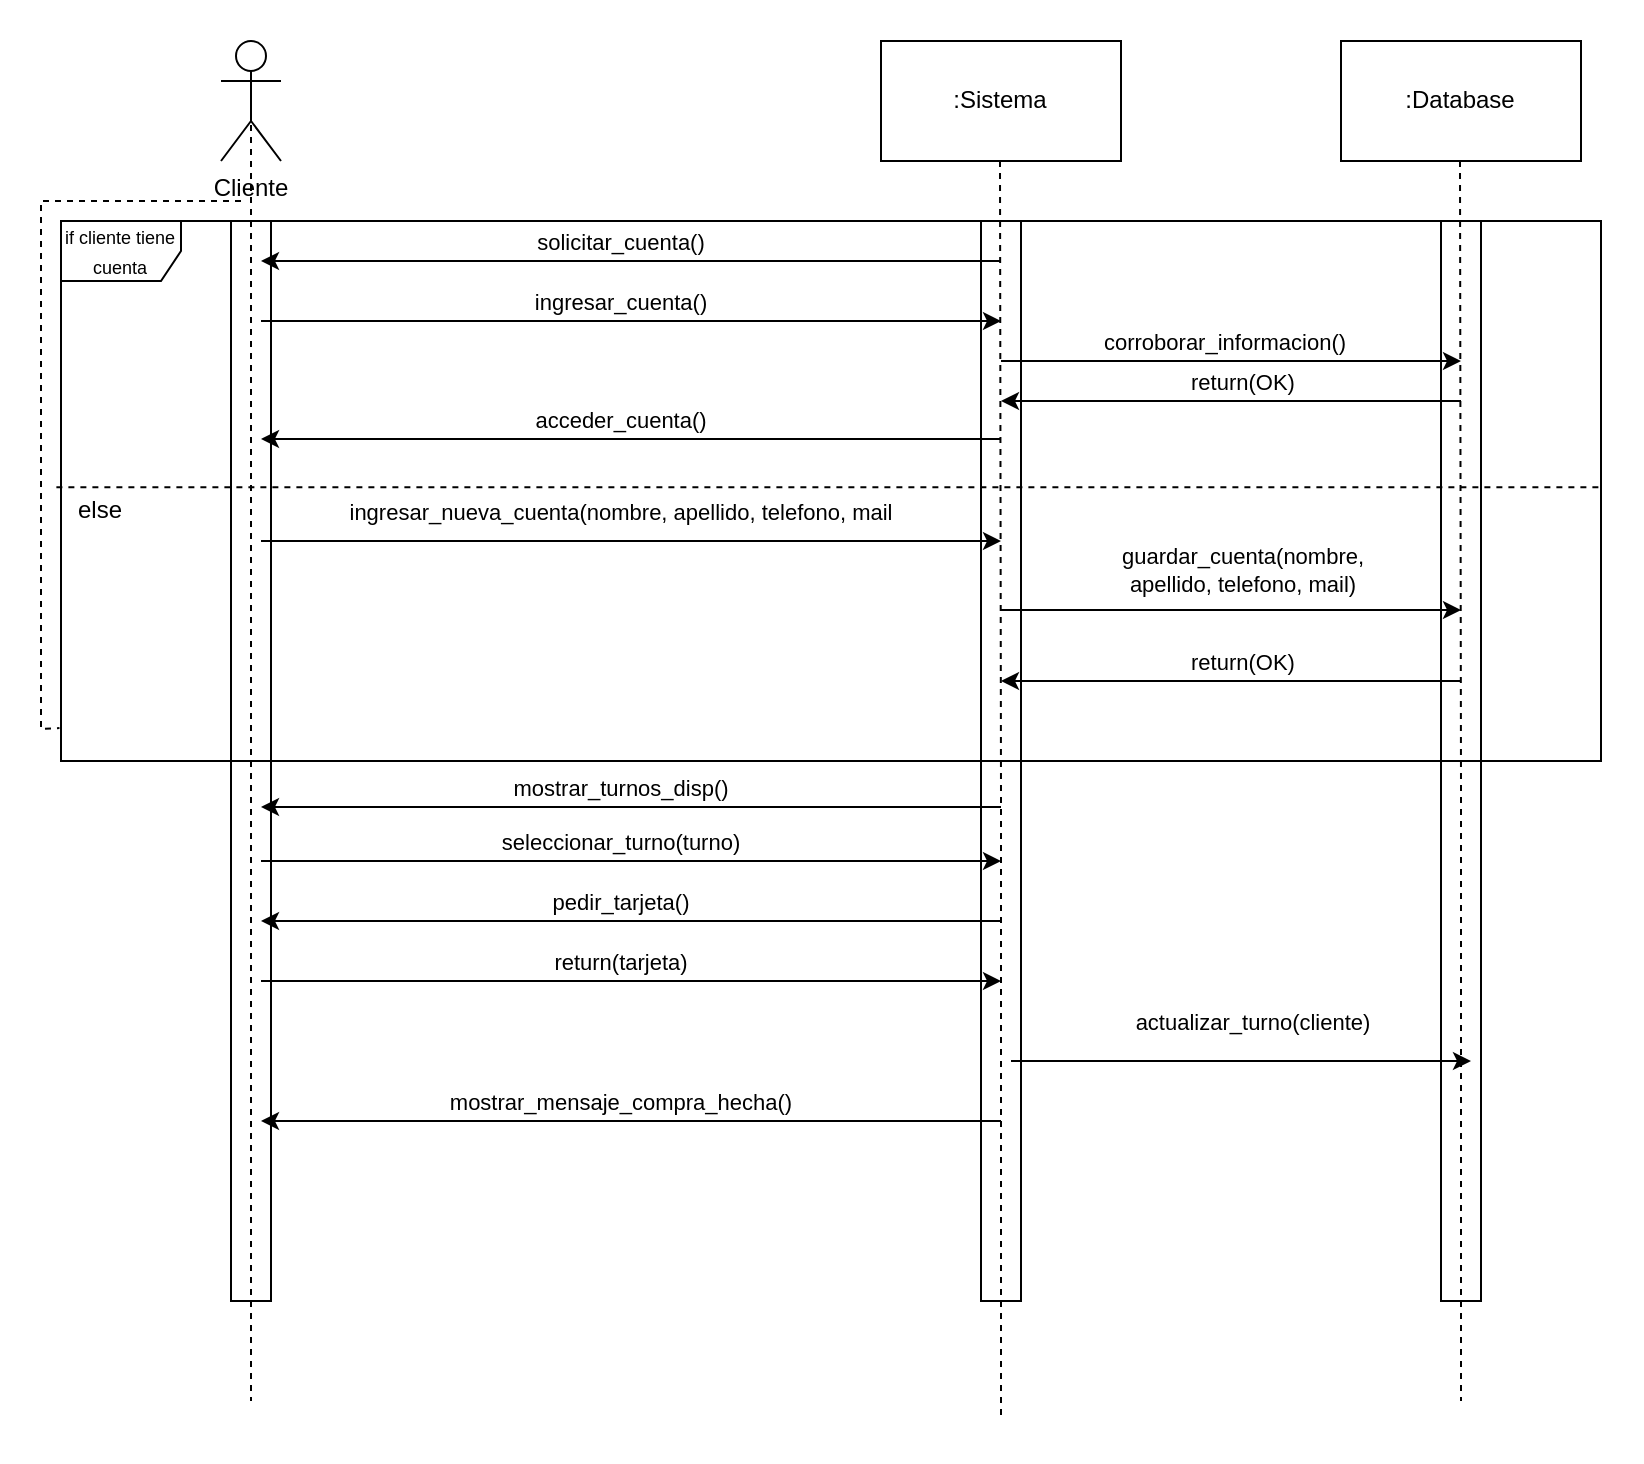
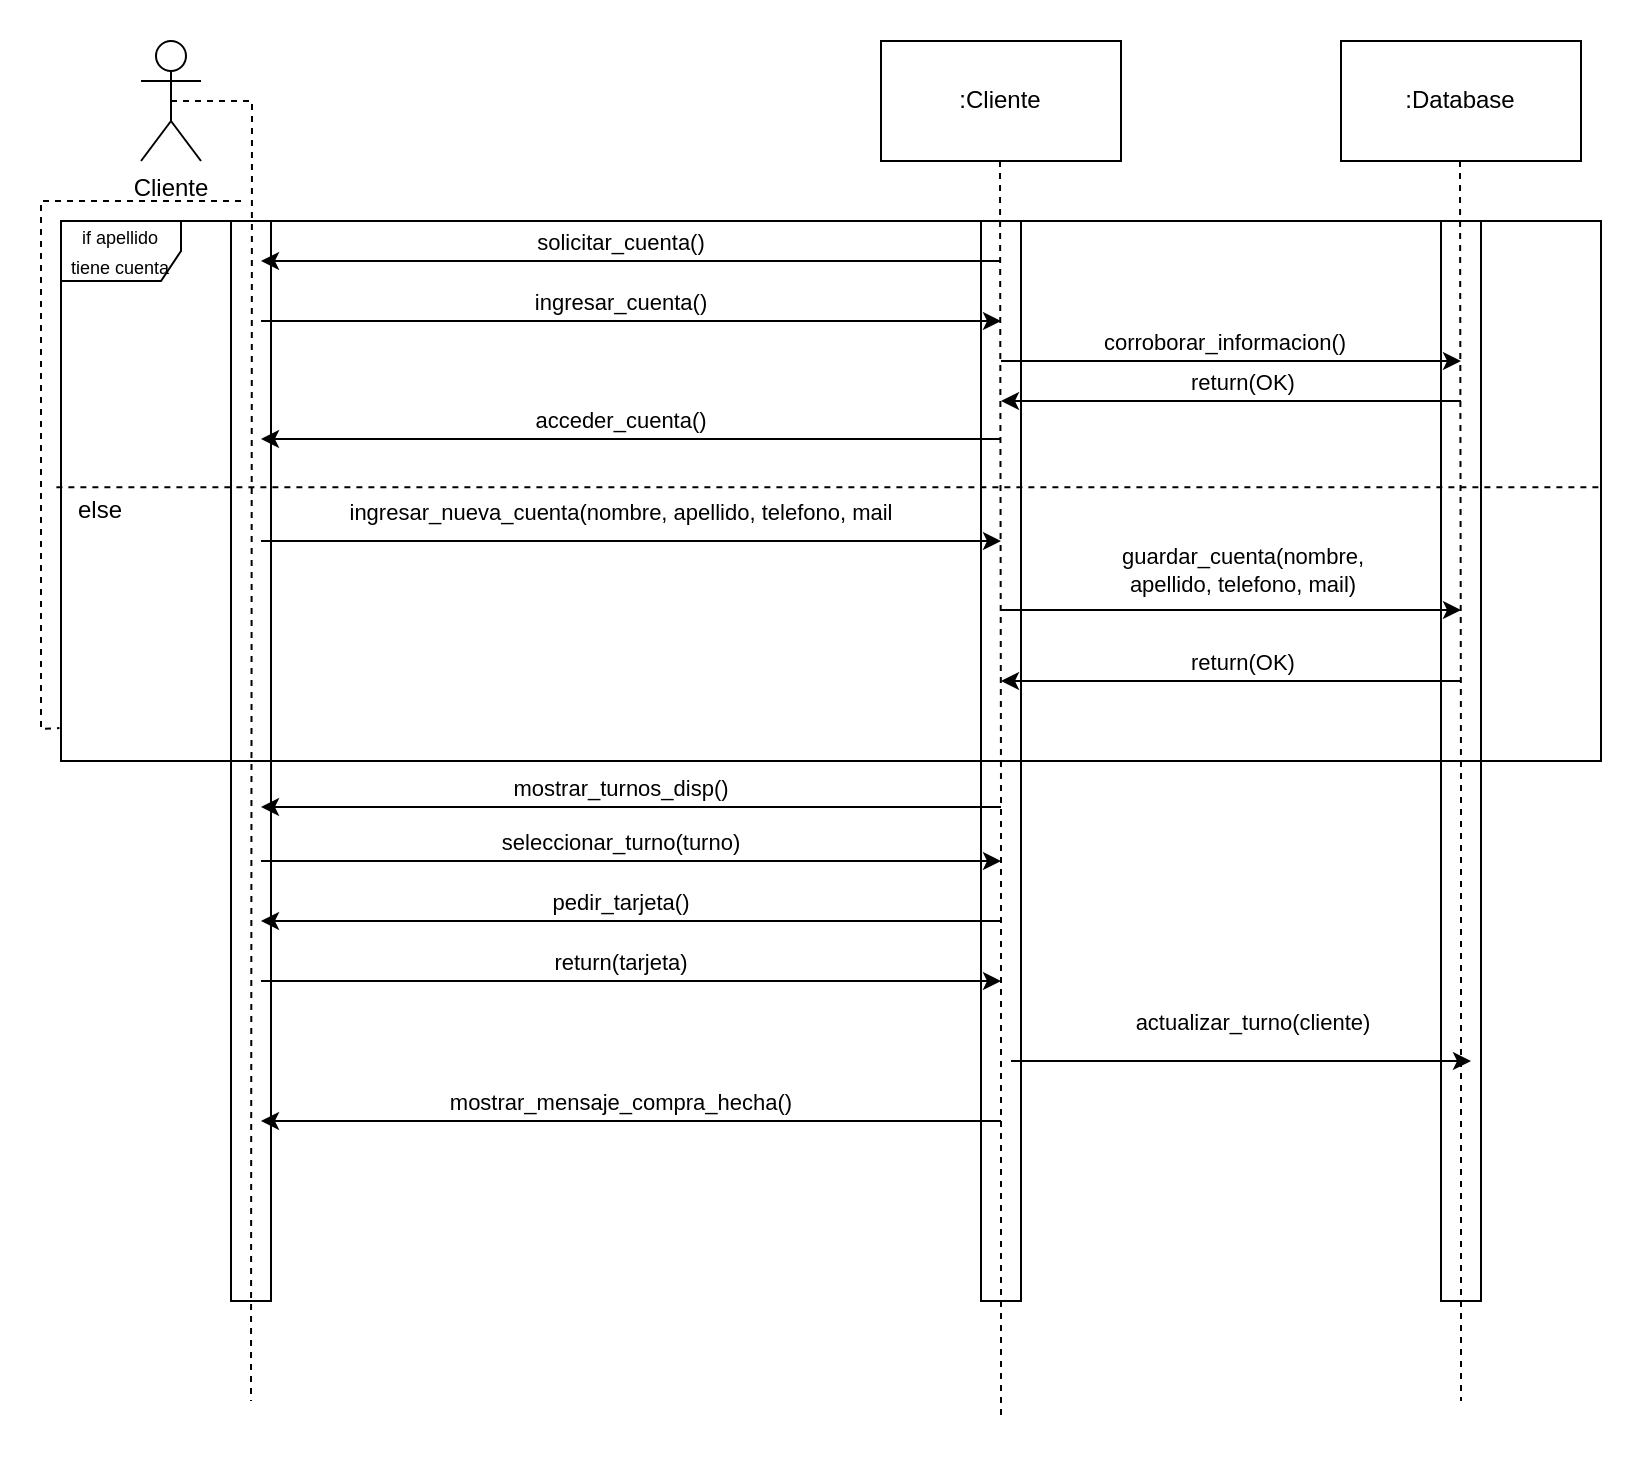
(251, 101) -> (171, 101)
(1001, 101) -> (1001, 101)
(121, 251) -> (121, 251)
